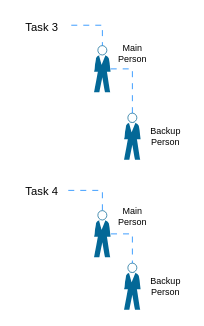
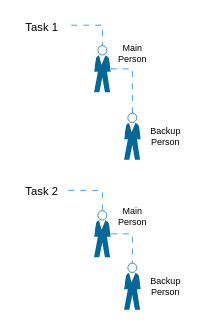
(42, 27) -> (42, 27)
(42, 190) -> (42, 190)
